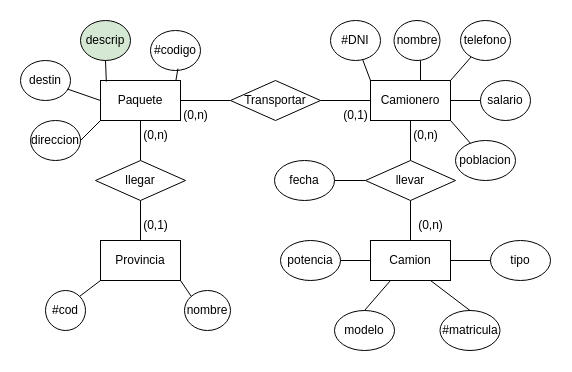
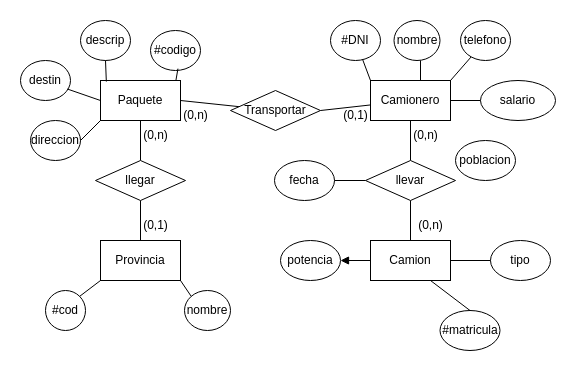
(106, 41) -> (106, 41)
(276, 101) -> (276, 111)
(506, 101) -> (518, 101)
(460, 132) -> none
(347, 261) -> (350, 261)
(377, 296) -> none
(365, 331) -> none
